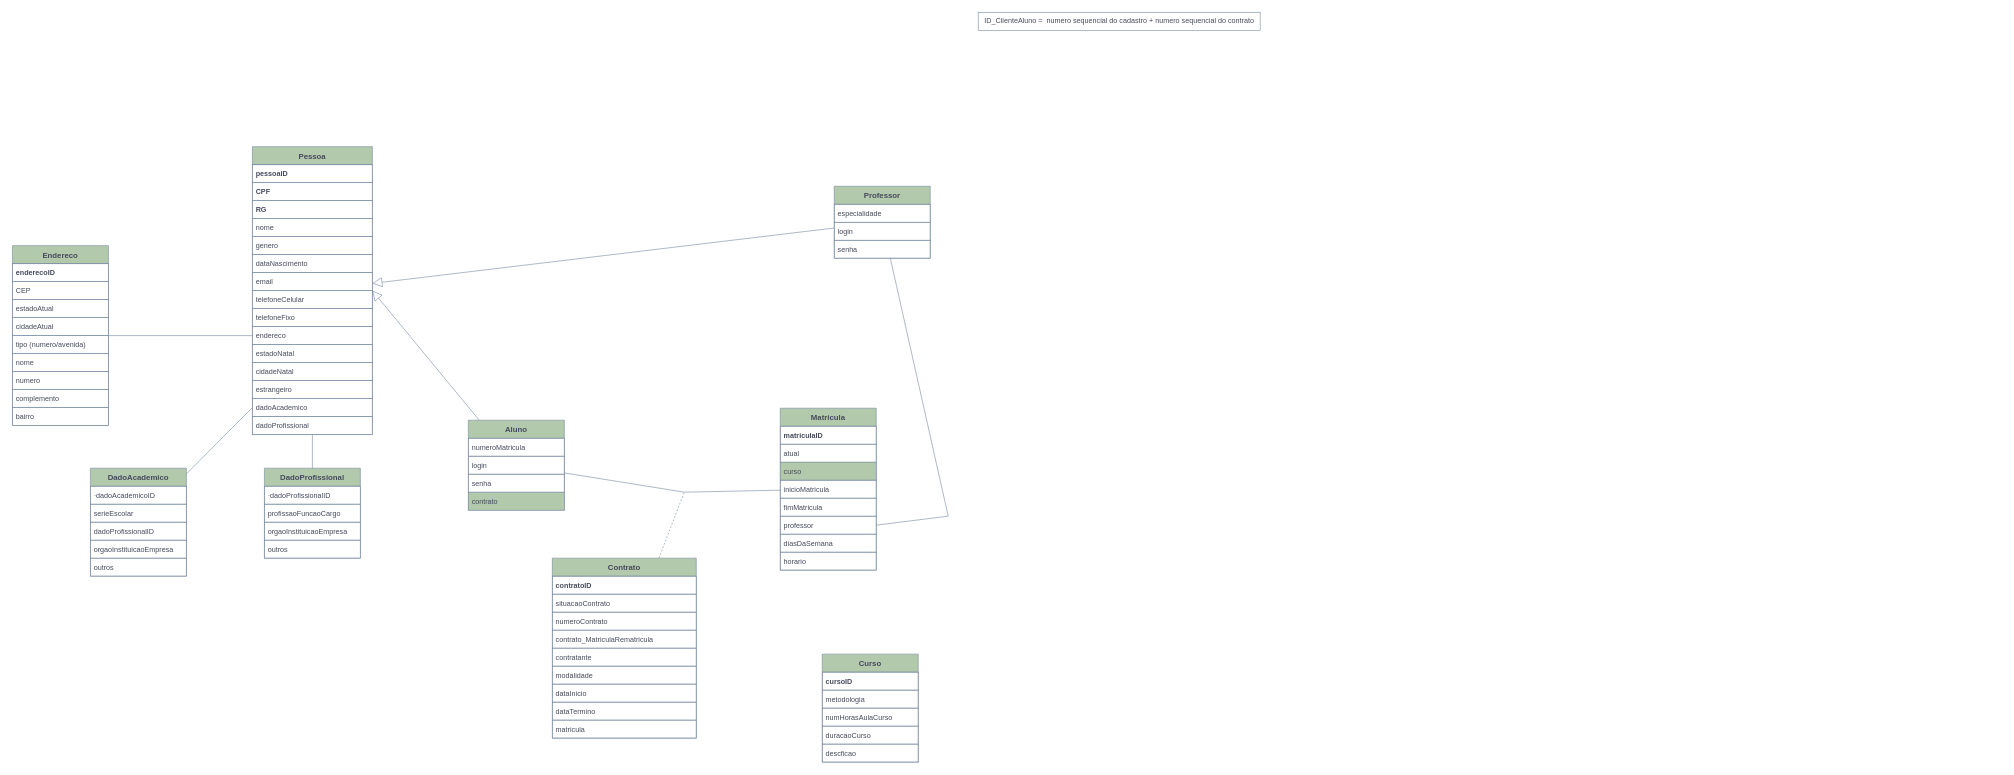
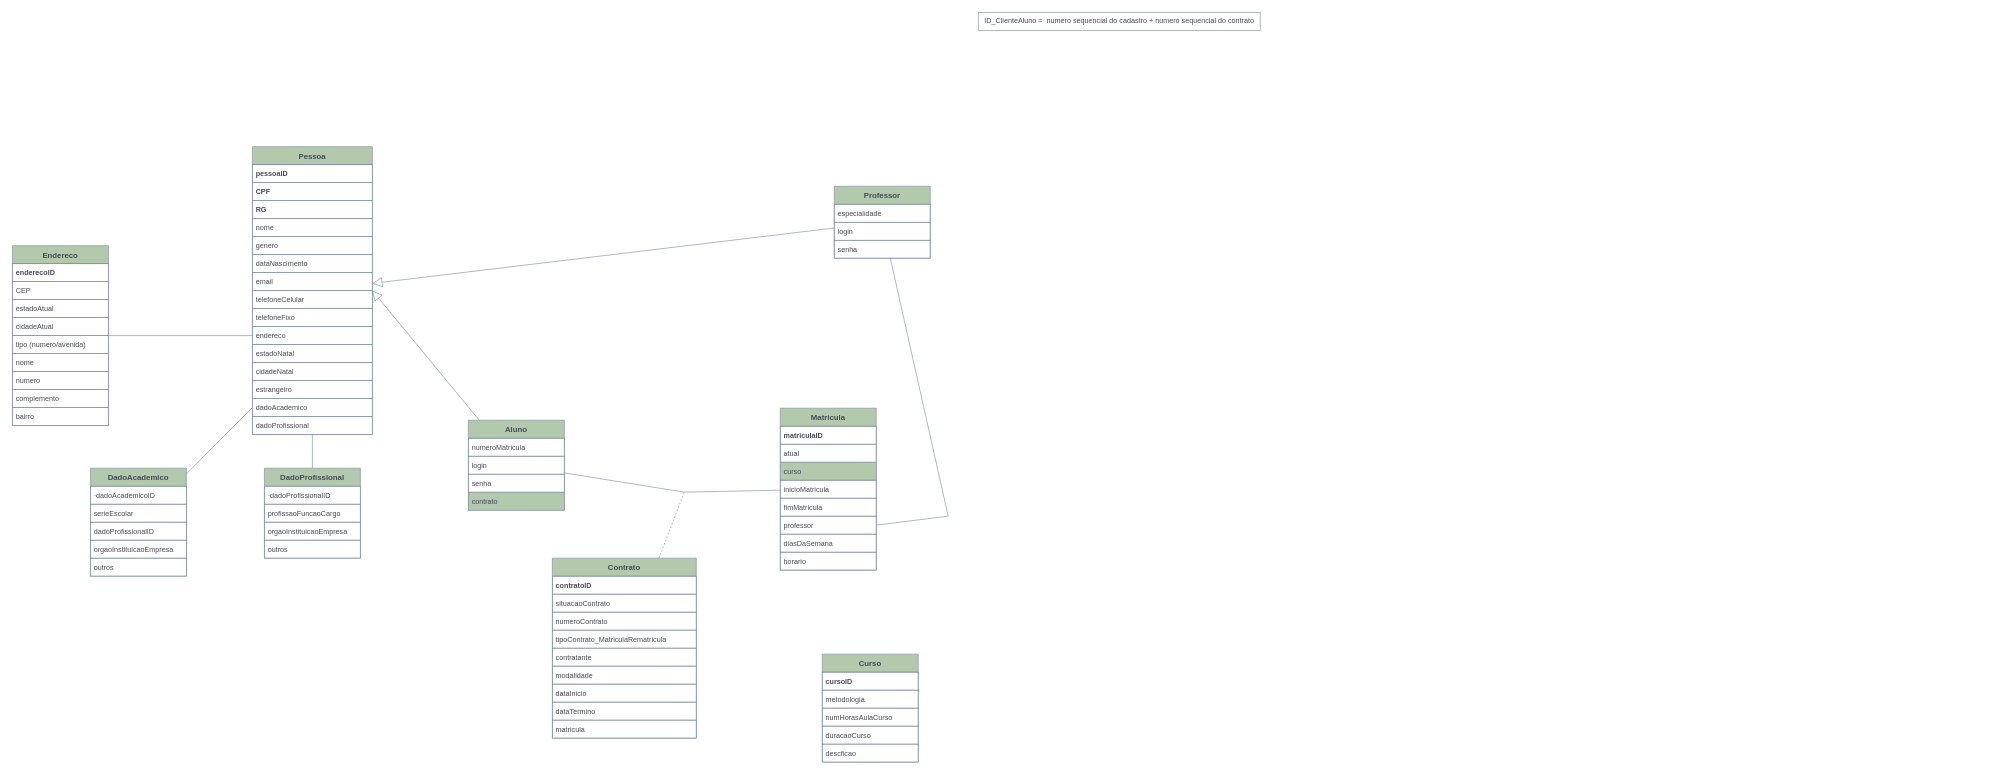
(610, 640) -> (617, 640)
